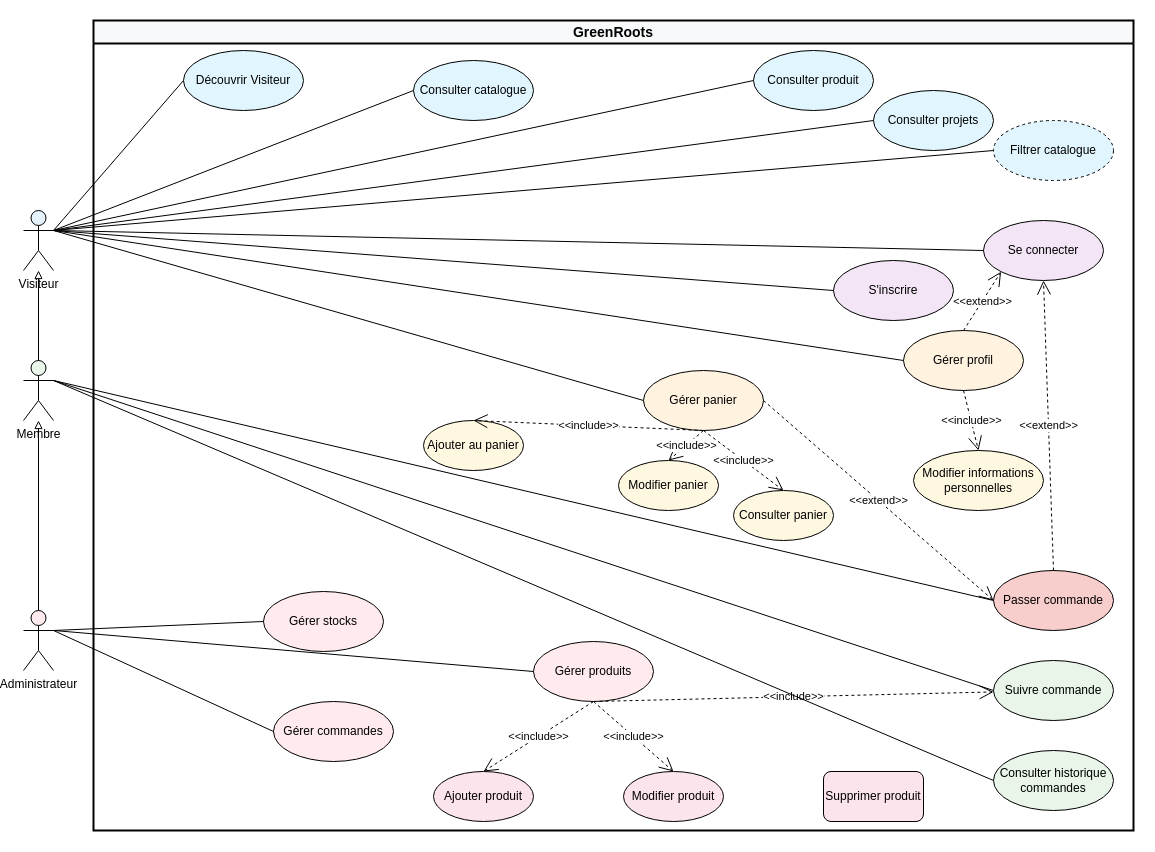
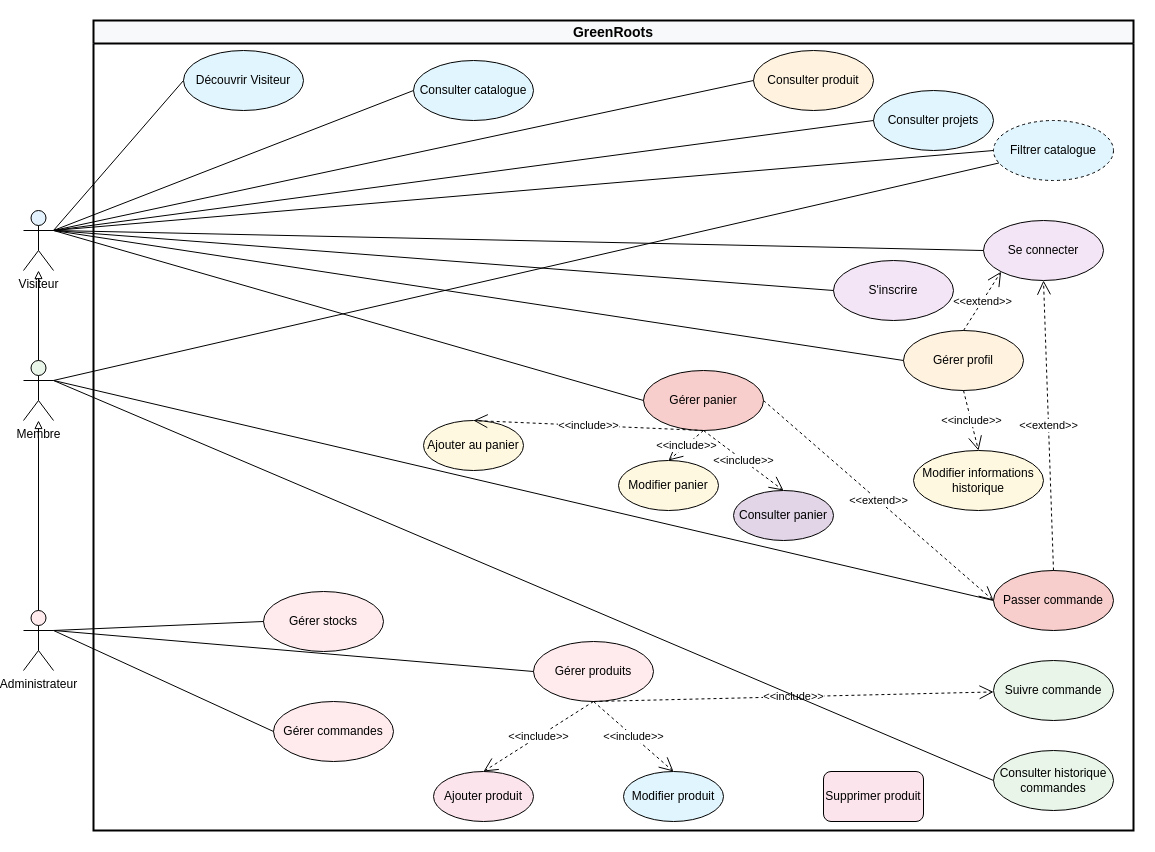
(814, 81) -> (814, 81)
(704, 401) -> (704, 401)
(979, 481) -> (979, 481)
(784, 516) -> (784, 516)
(531, 538) -> (299, 324)
(674, 797) -> (674, 797)
